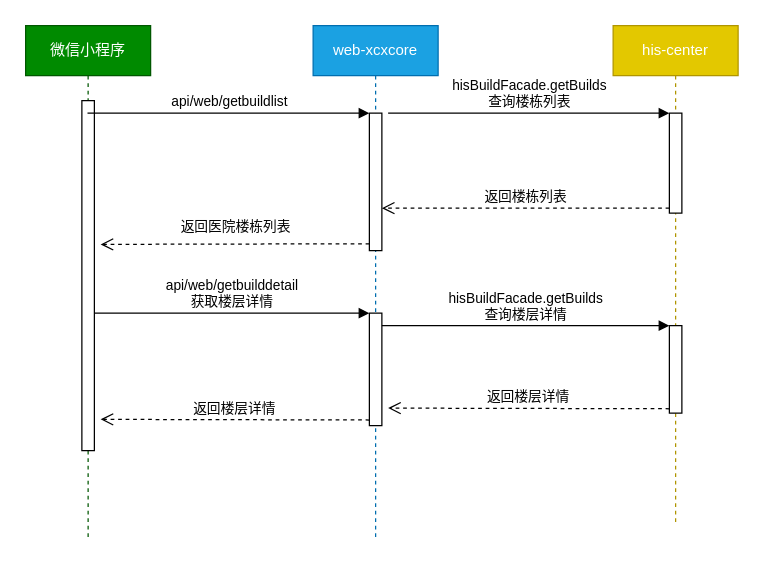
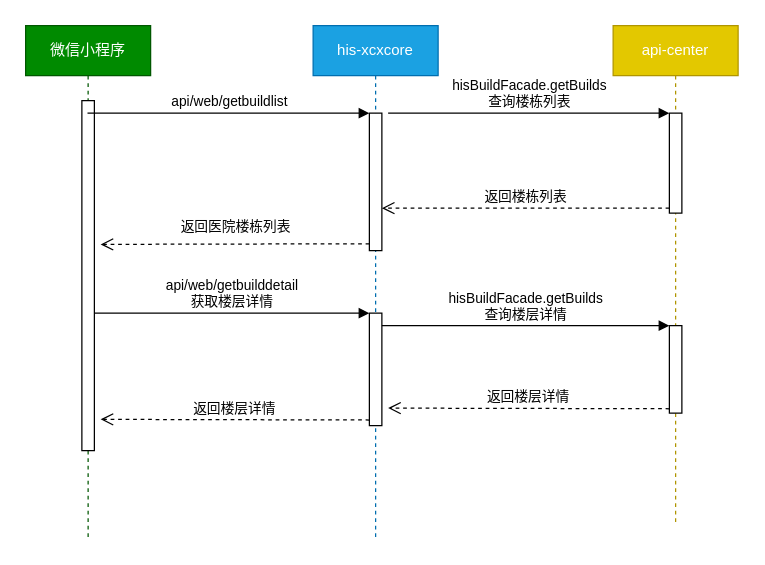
(376, 51) -> (376, 51)
(676, 51) -> (676, 51)
